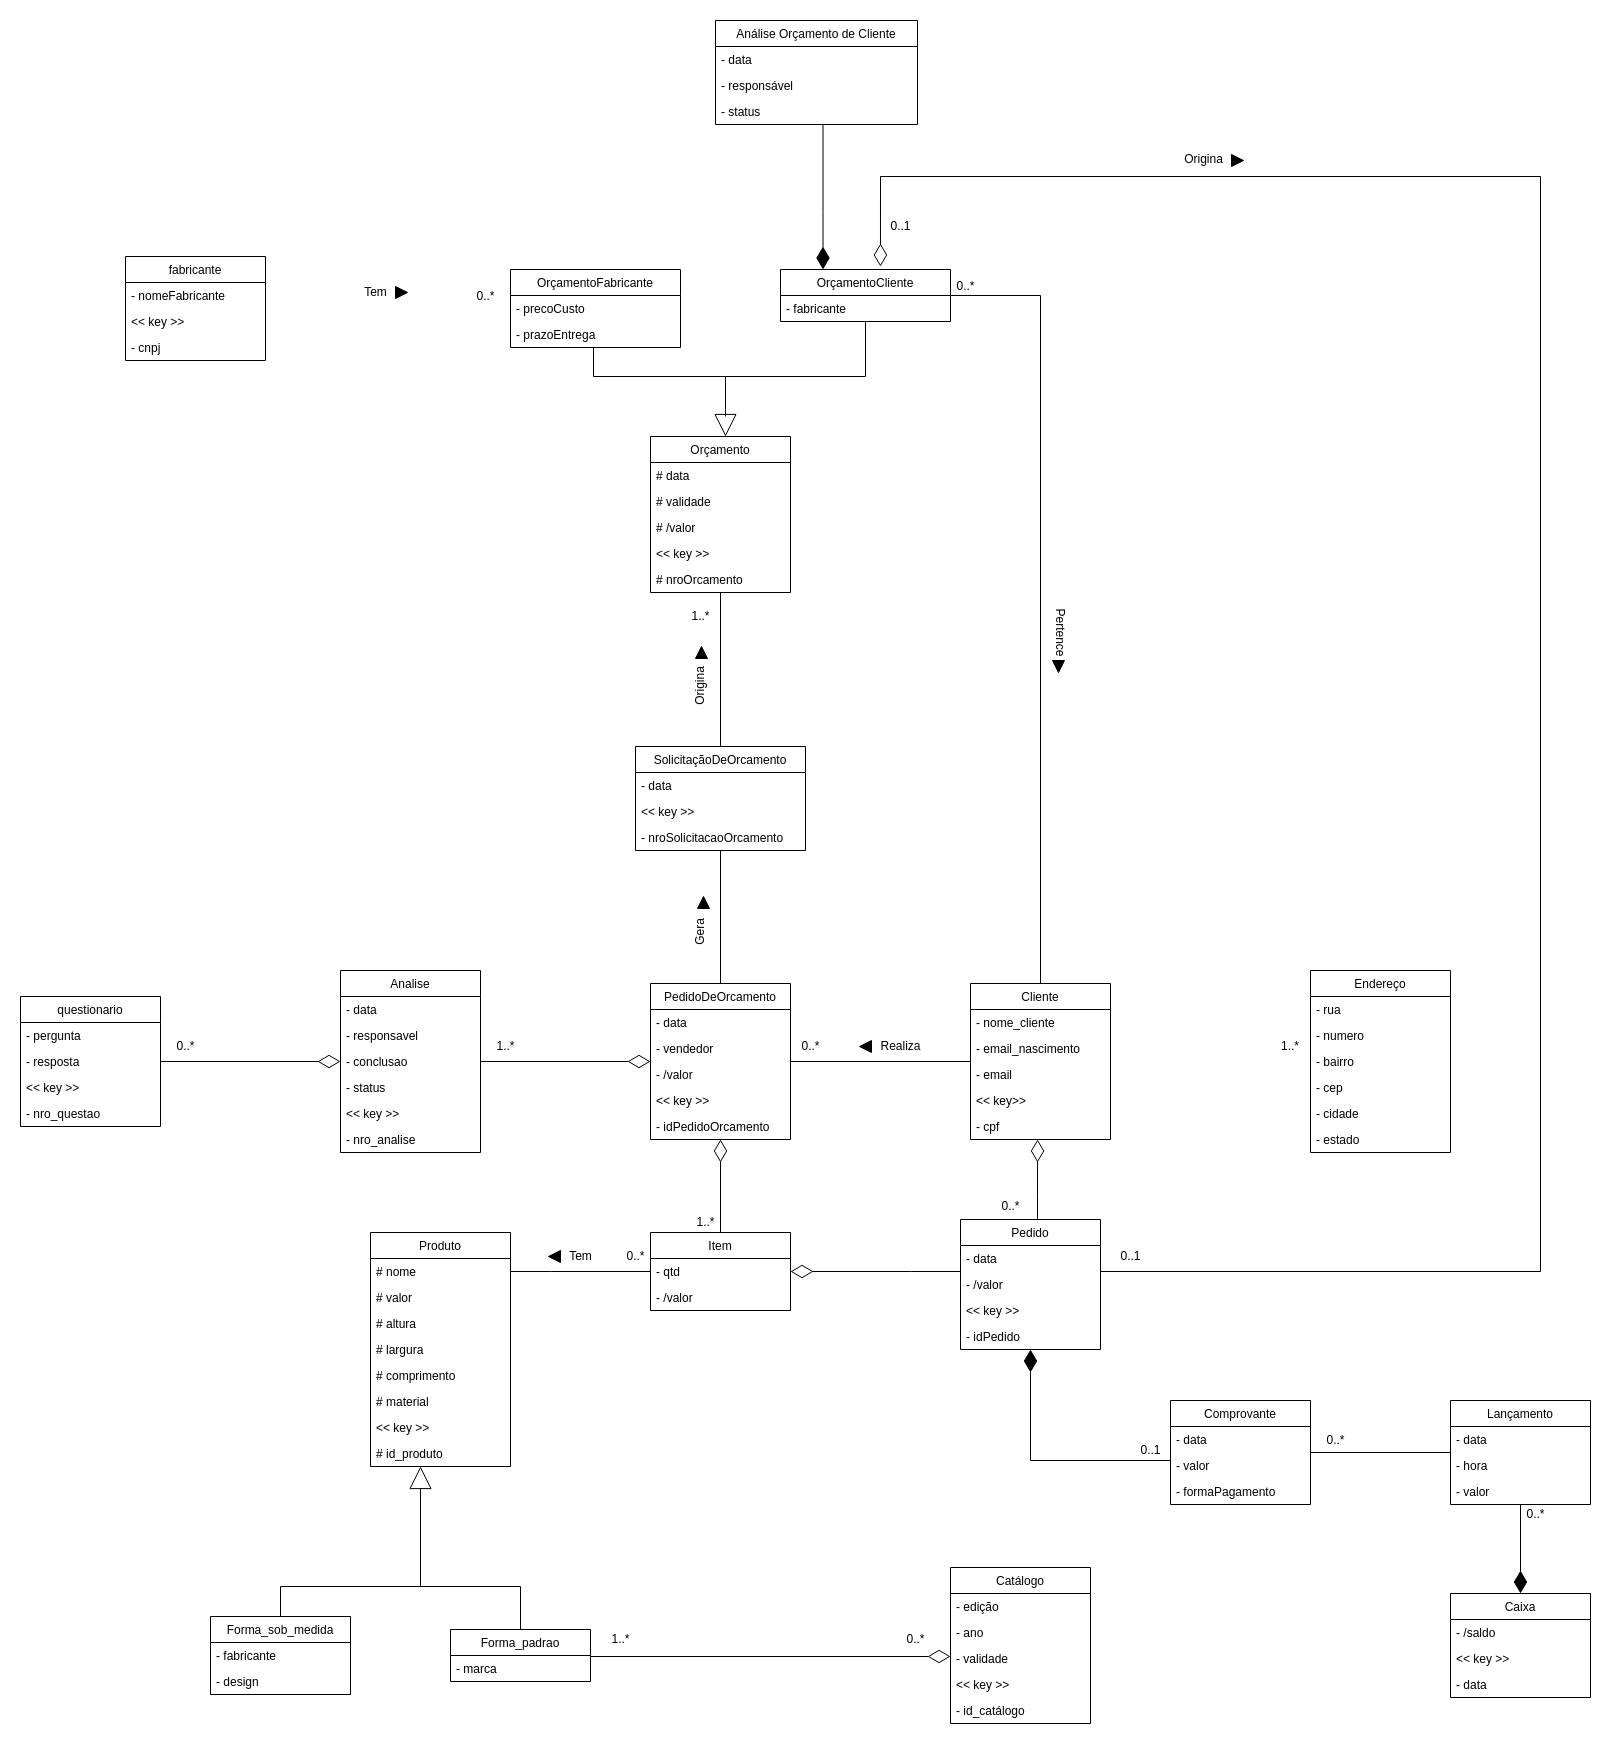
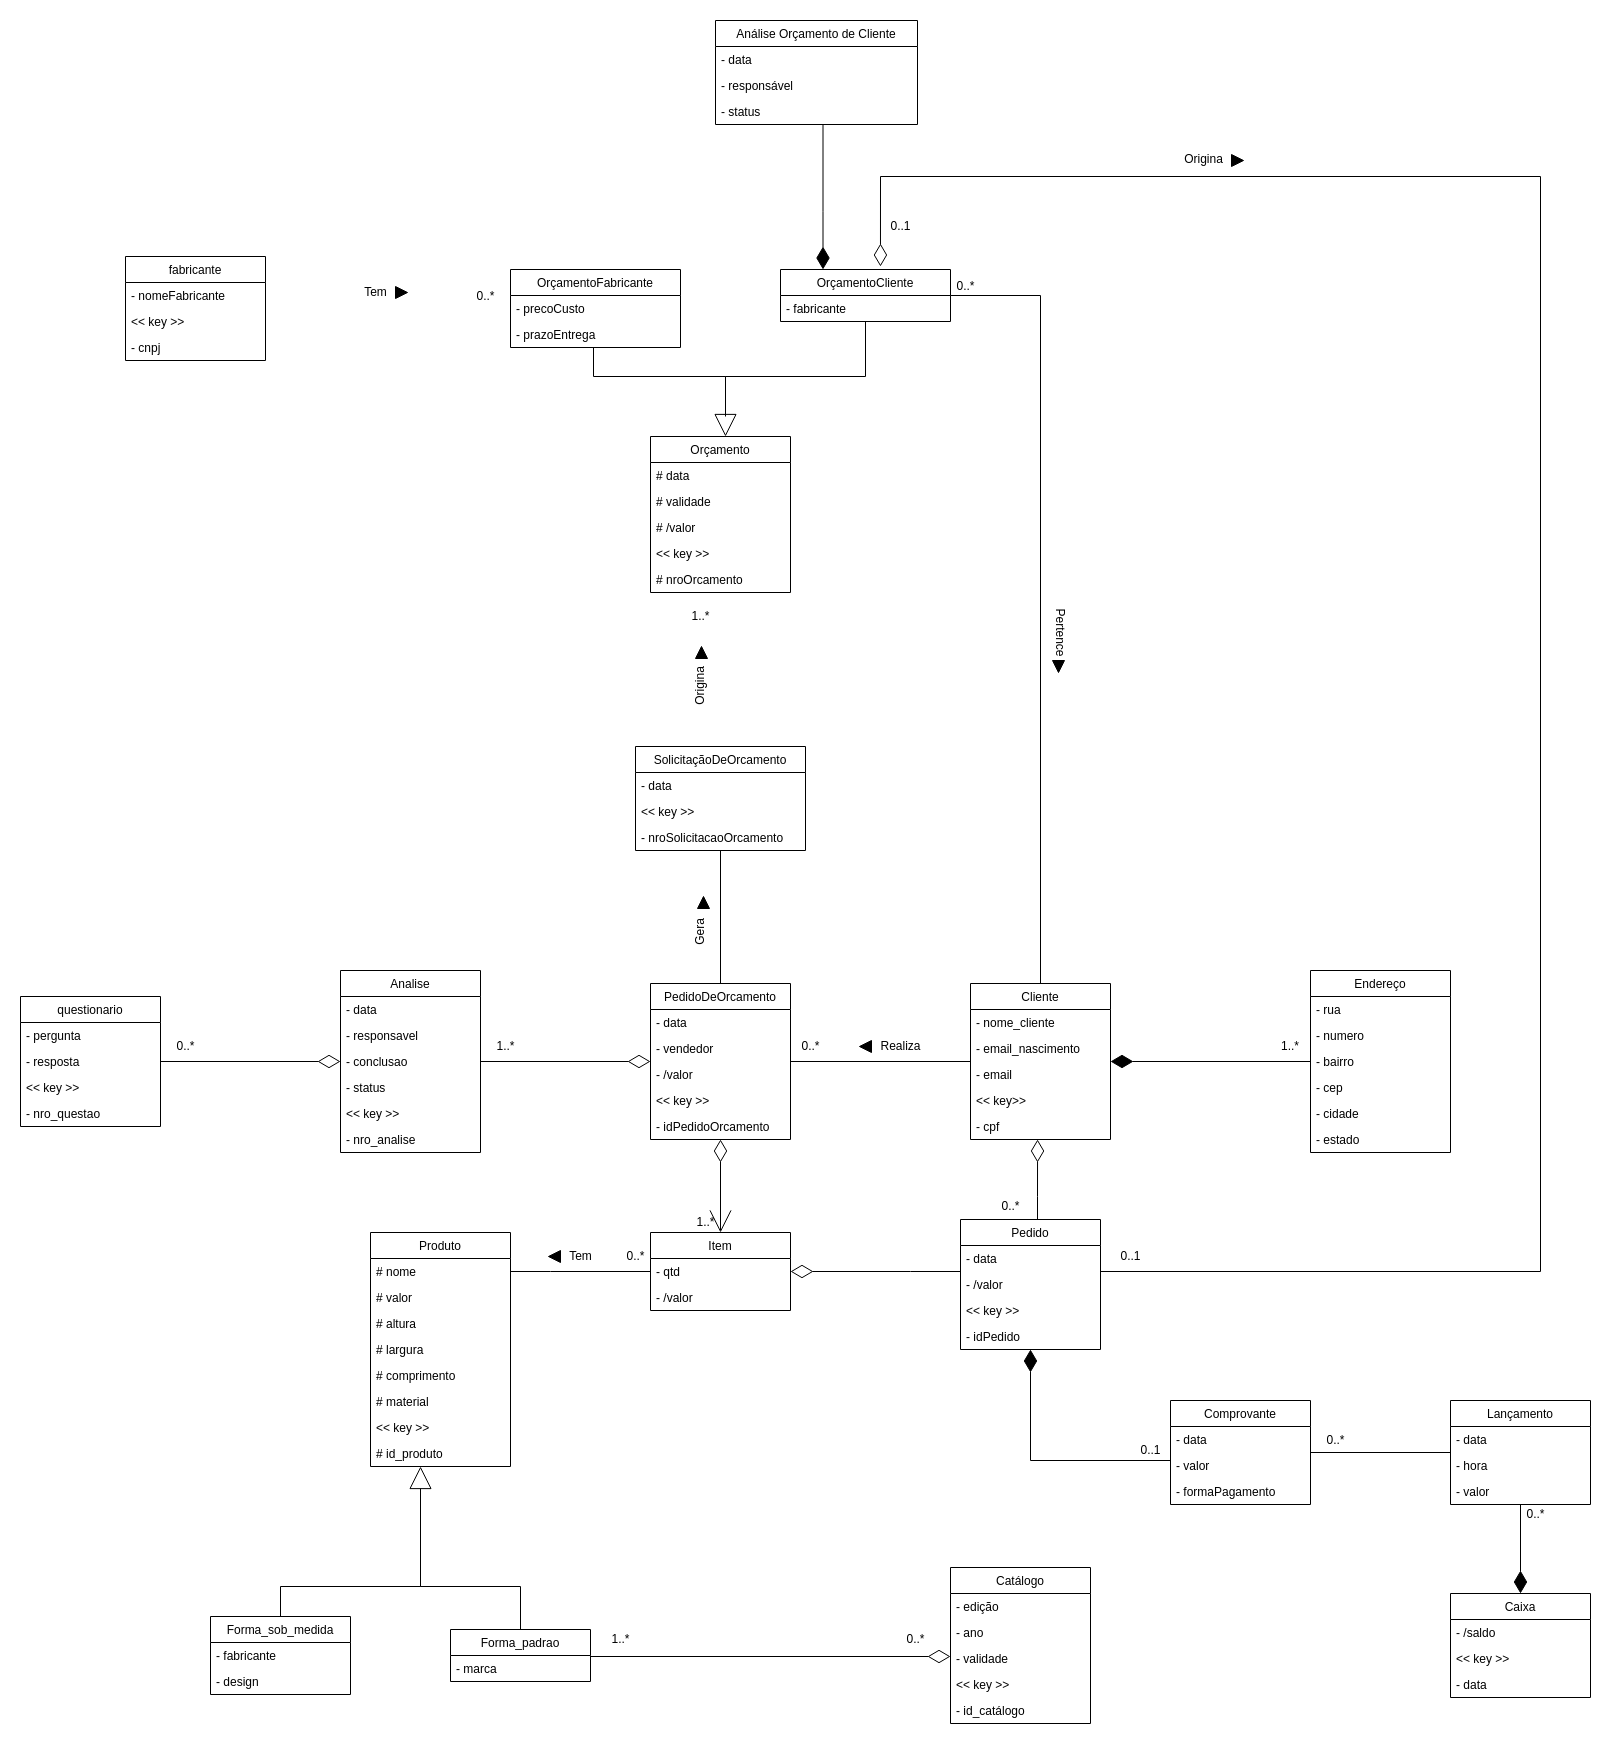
(721, 669) -> none
none -> (1221, 1062)
(721, 1227) -> (721, 1227)
